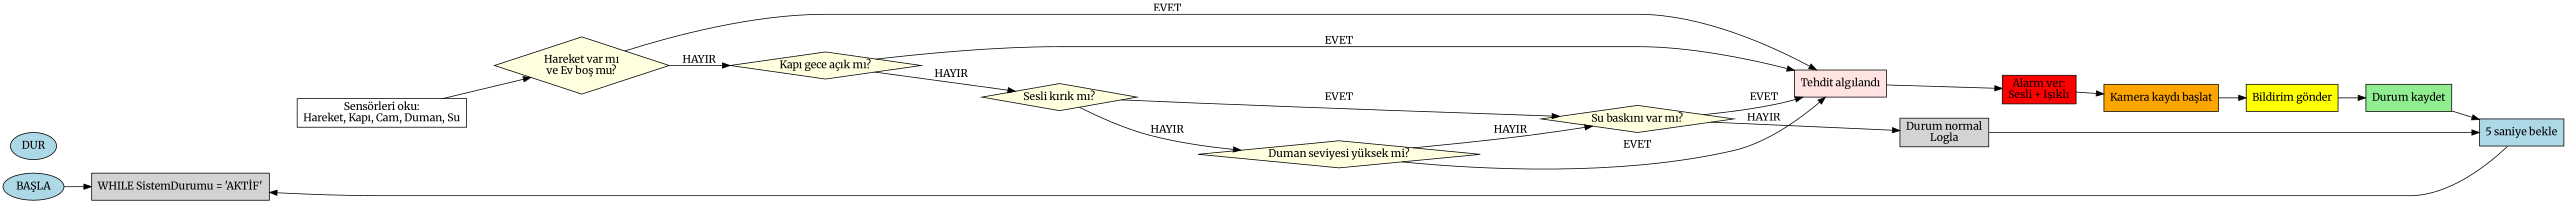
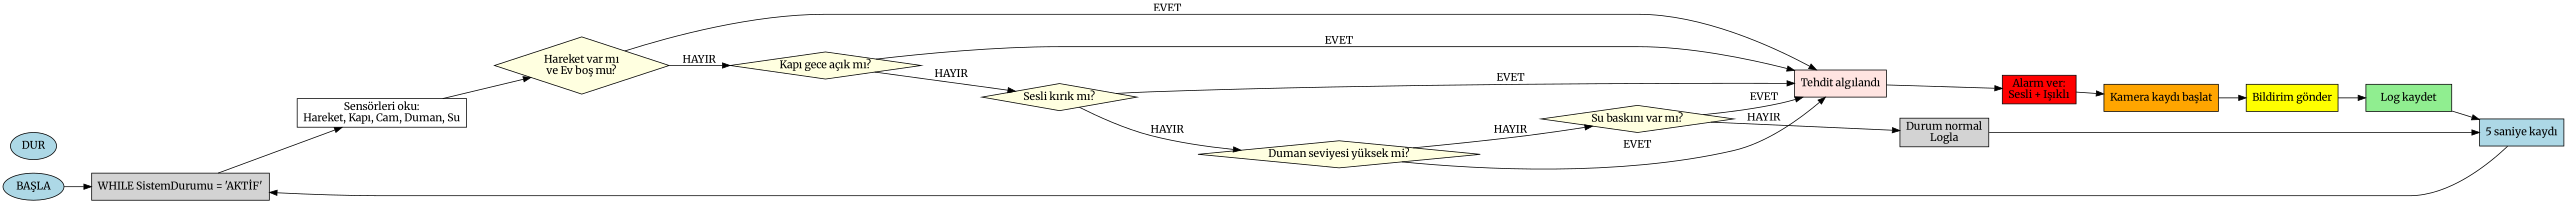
(2409, 98) -> (2409, 98)
(1337, 108) -> (1451, 85)
(2522, 132) -> (2522, 132)
none -> (277, 152)
